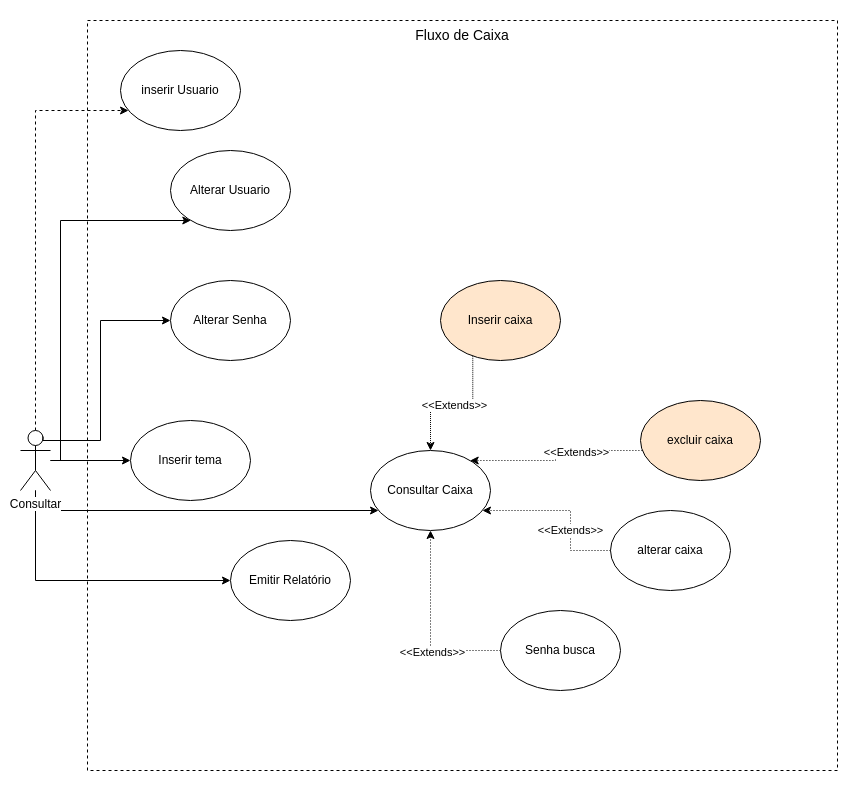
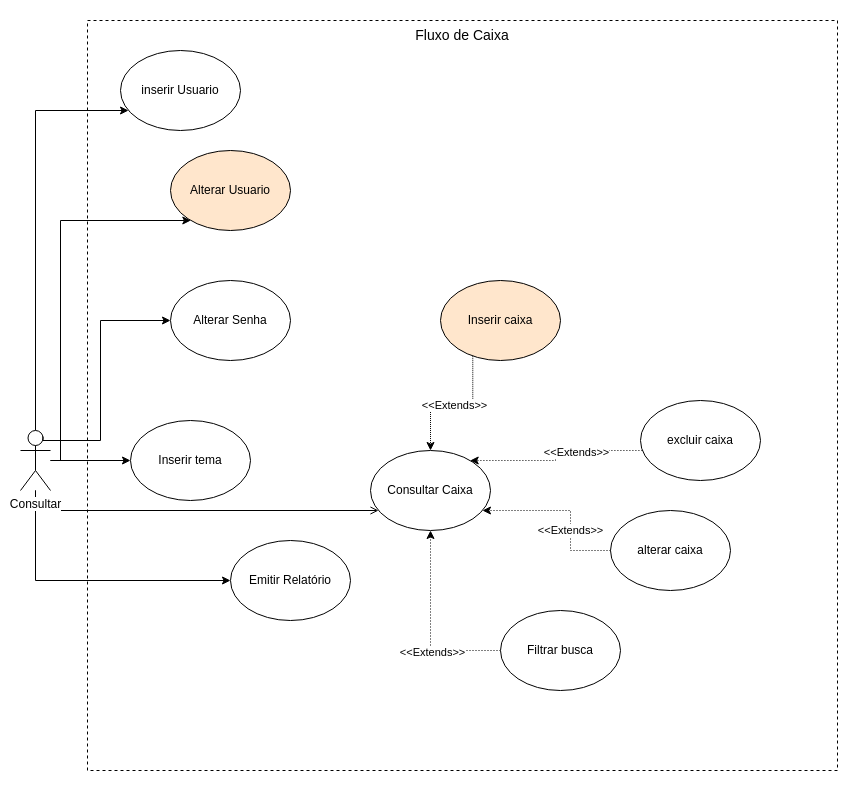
(231, 191) -> (231, 191)
(36, 227) -> (36, 227)
(701, 441) -> (701, 441)
(370, 511) -> (372, 511)
(561, 651) -> (561, 651)
